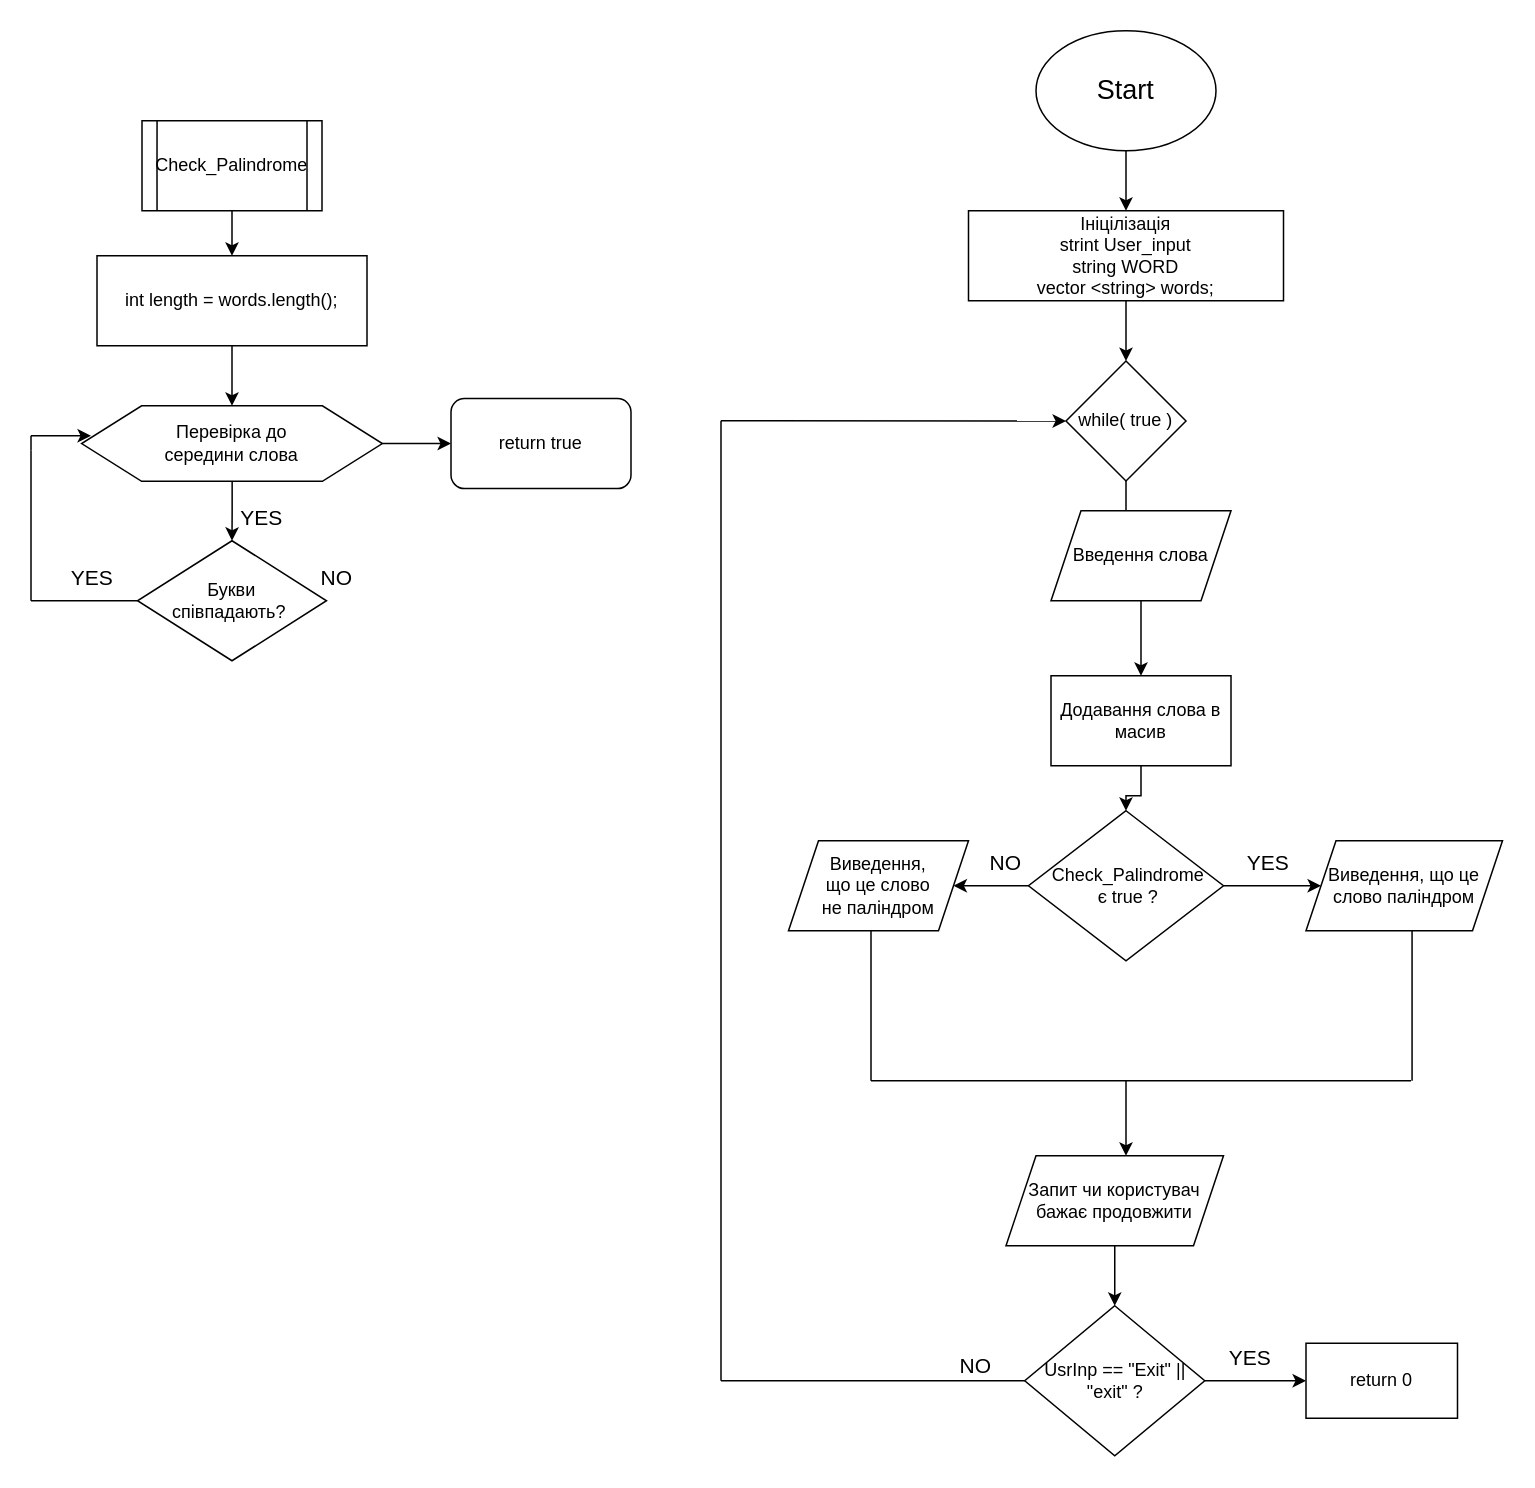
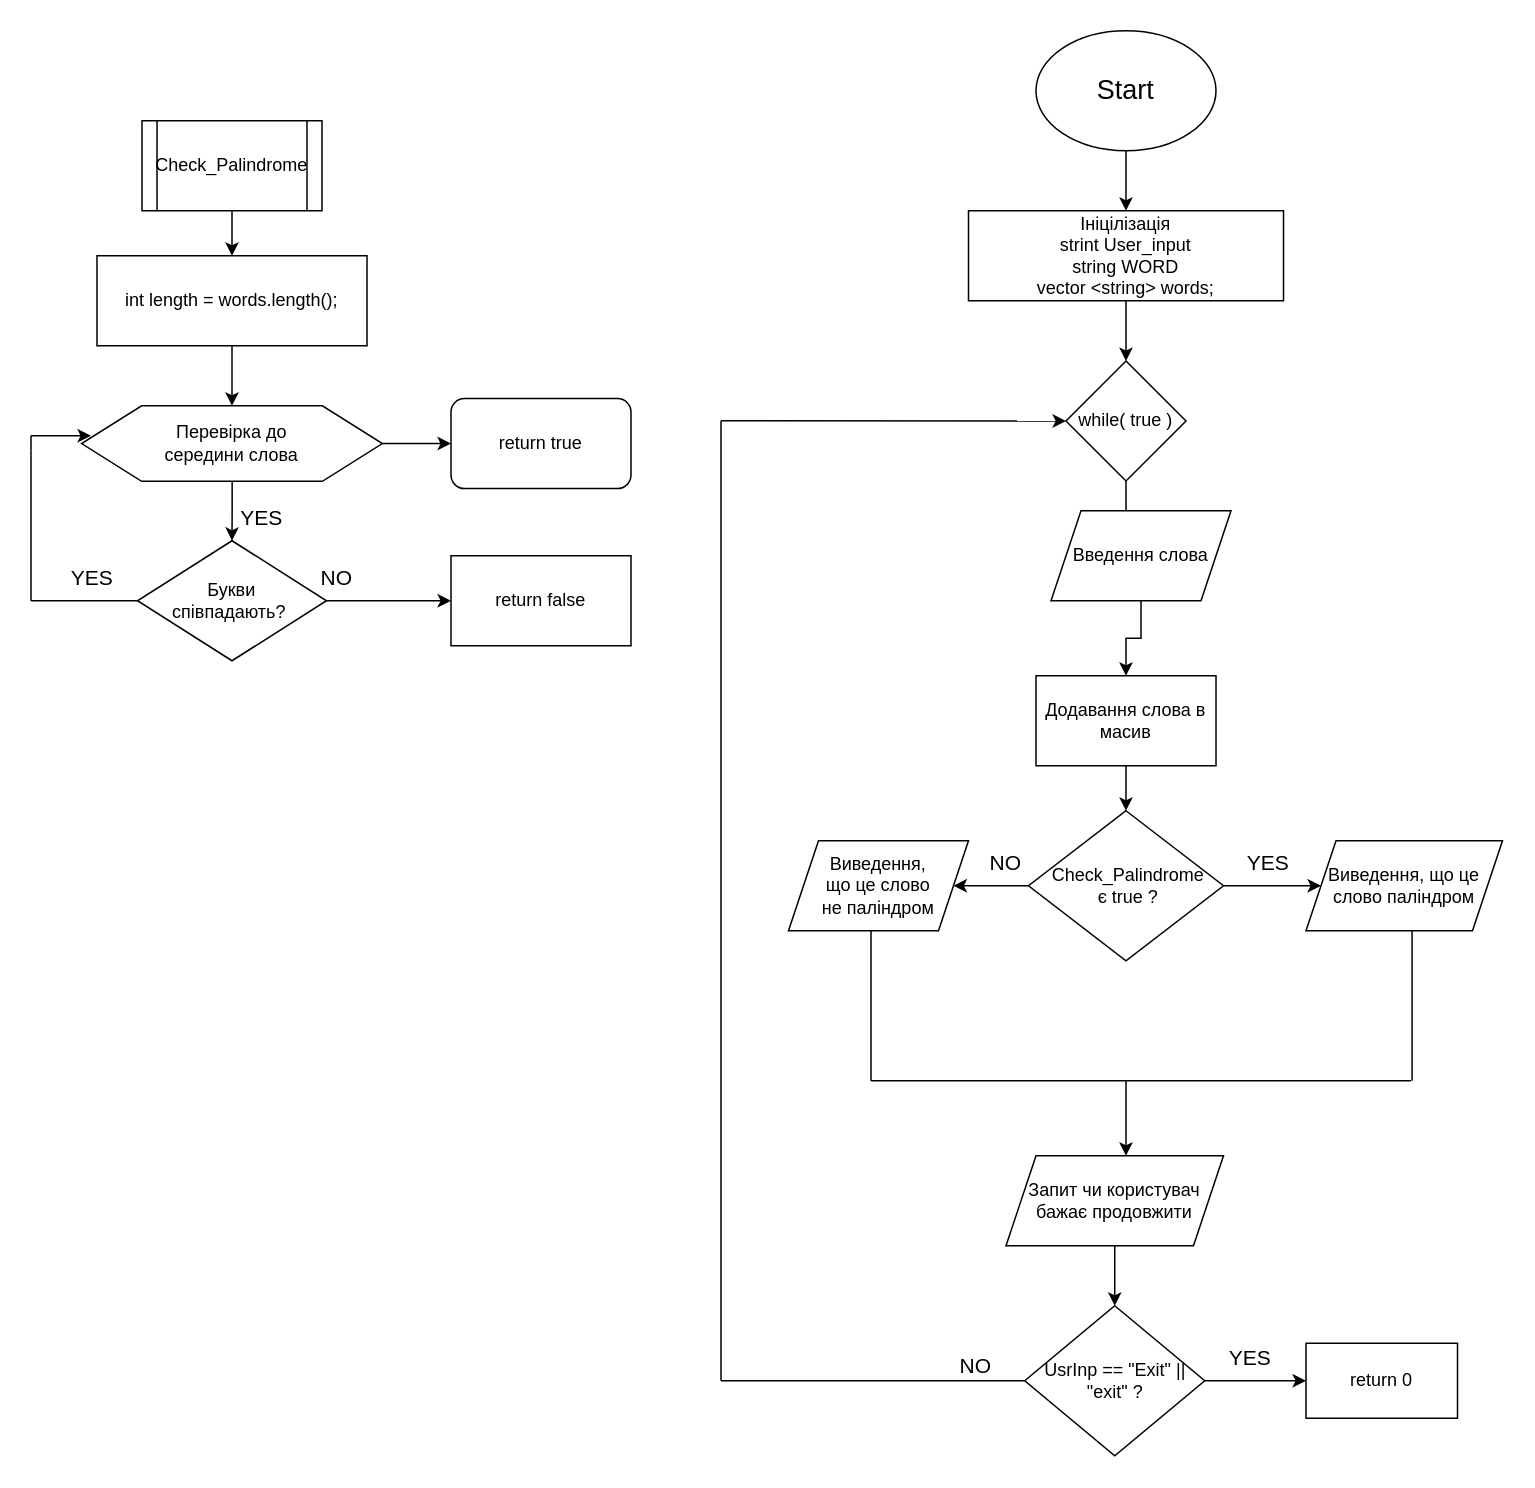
none -> (384, 601)
none -> (541, 601)
(1141, 721) -> (1126, 721)
